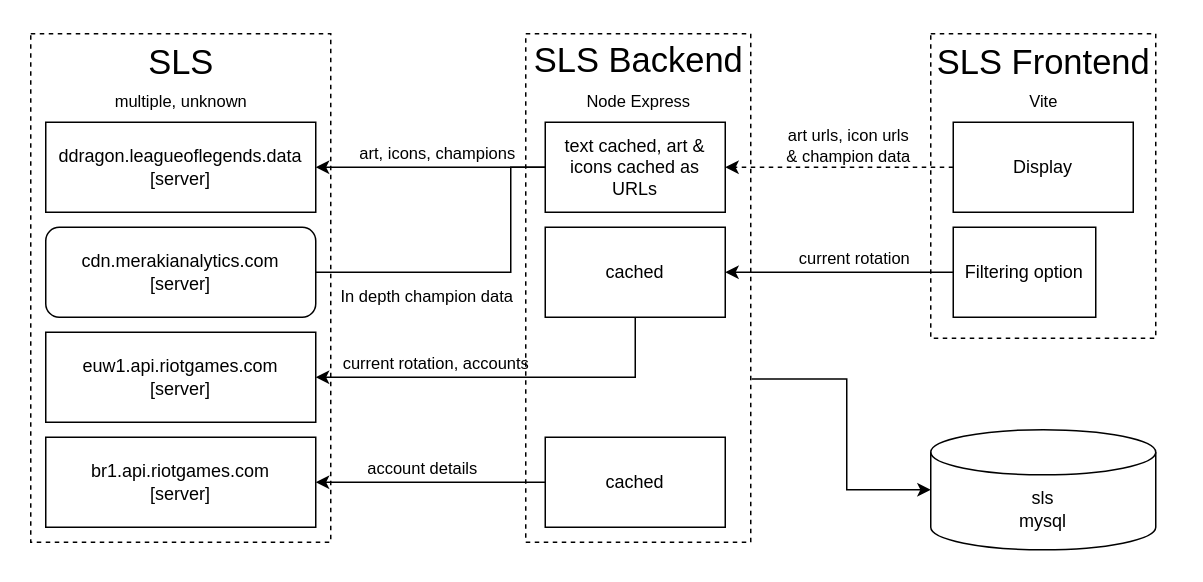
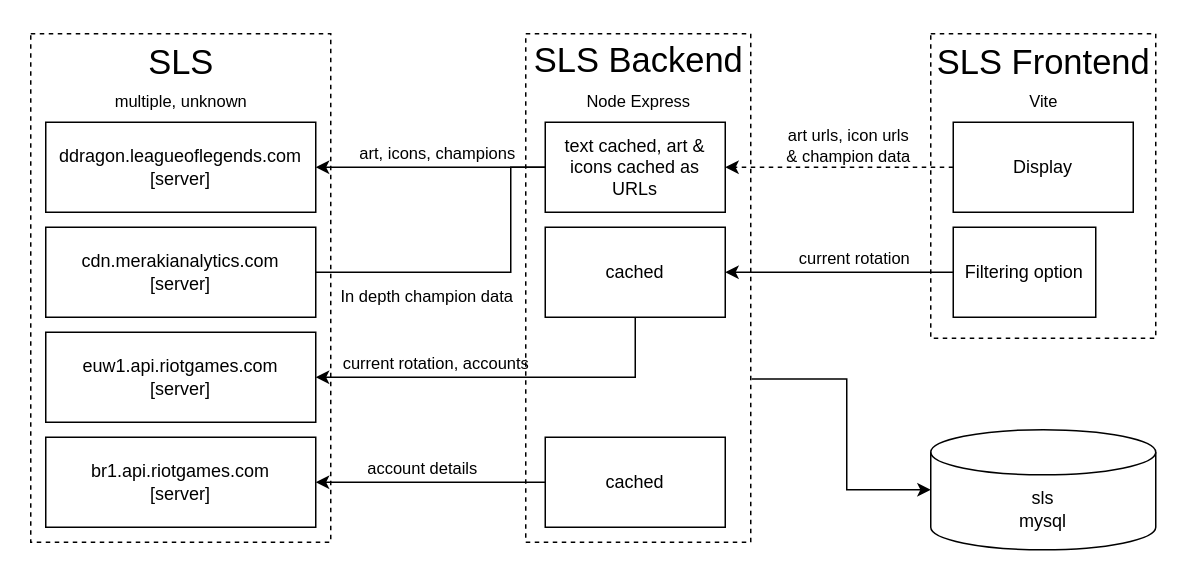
(181, 167) -> (181, 167)
(181, 272) -> (181, 272)
